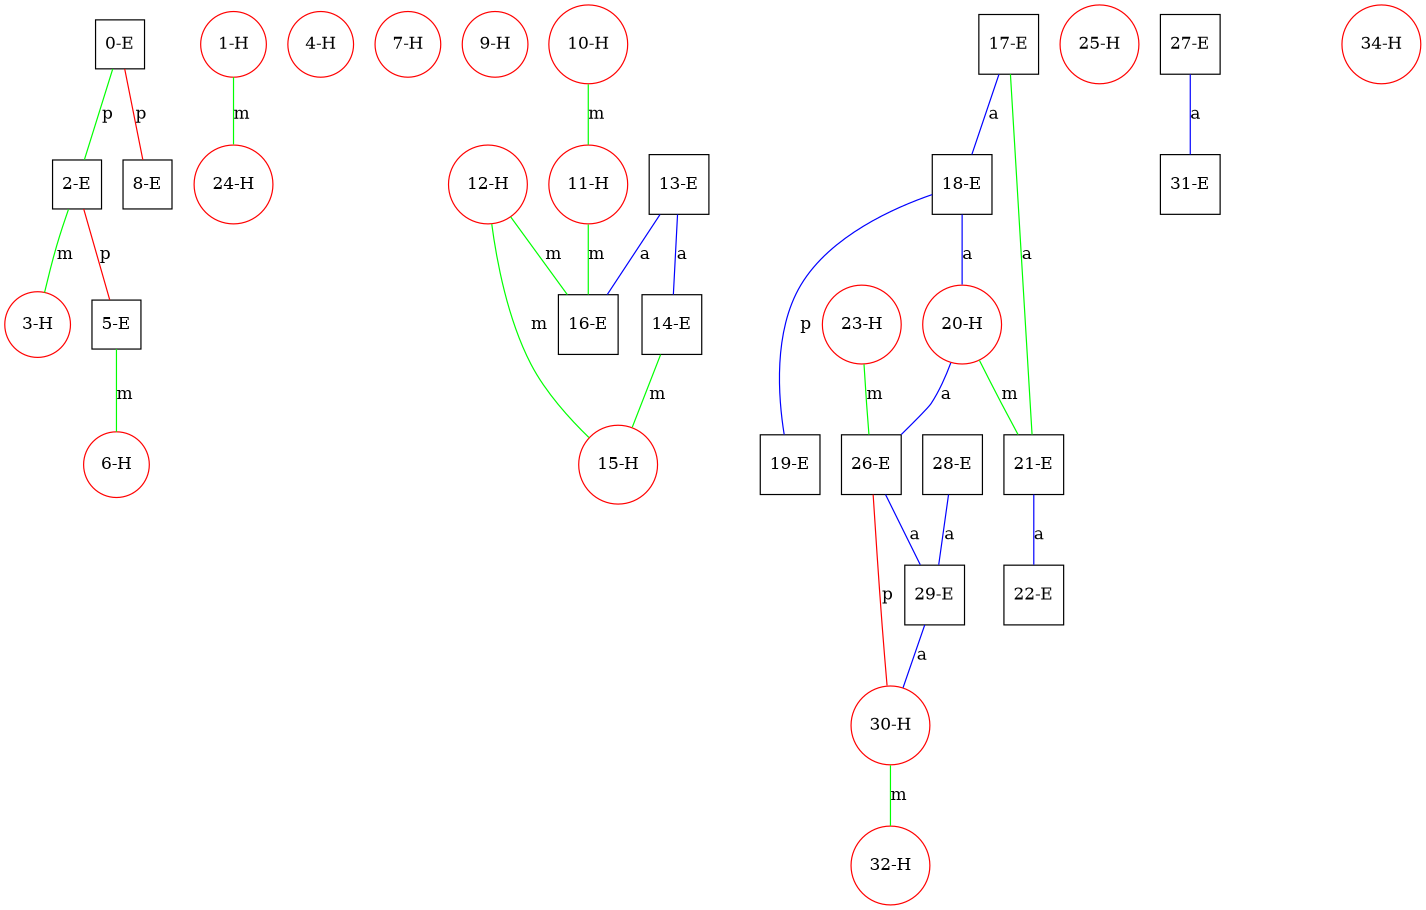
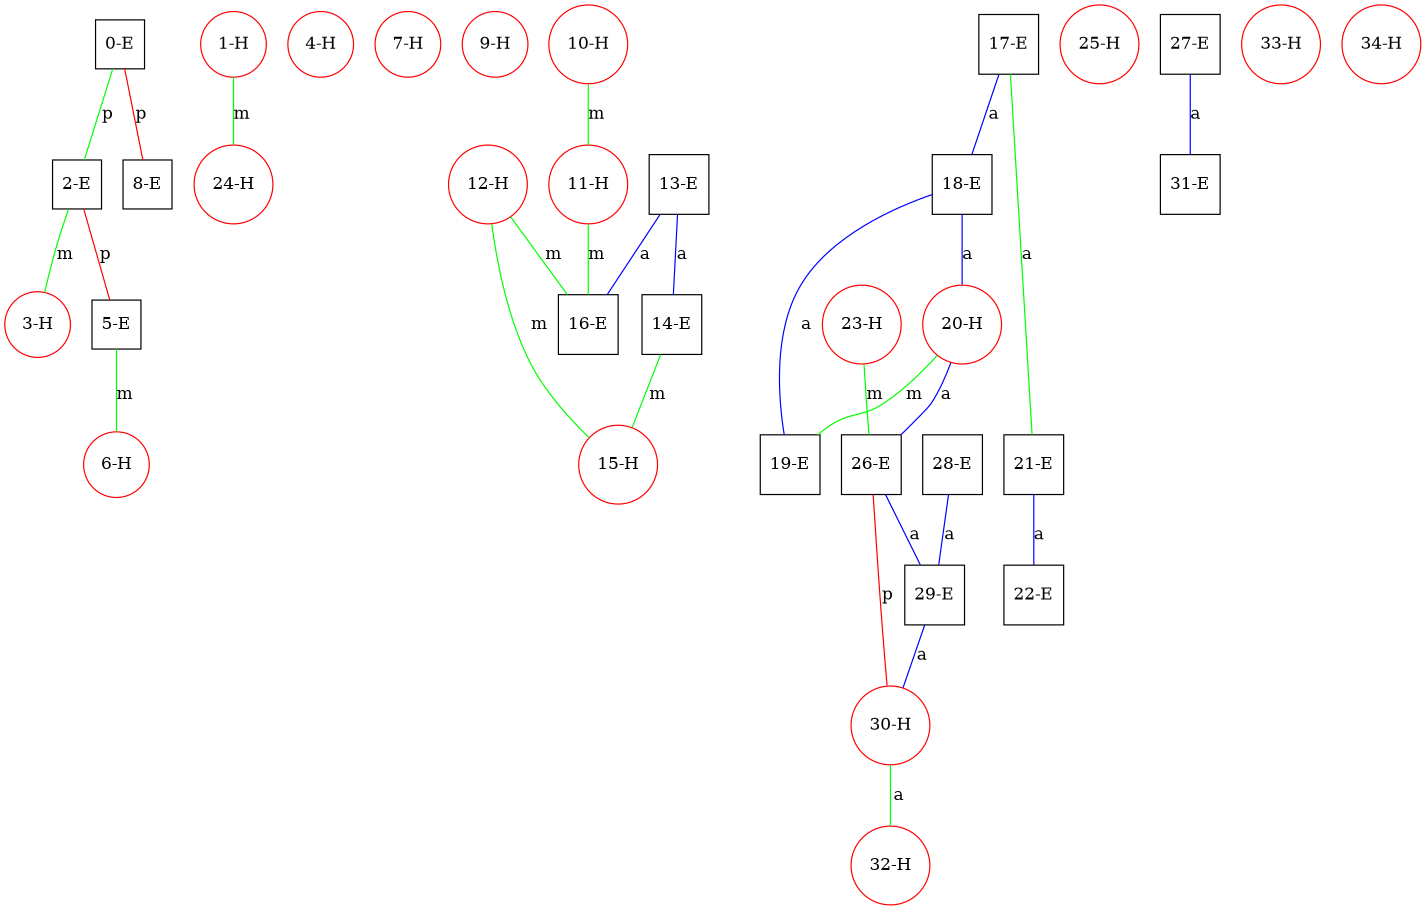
none -> (1281, 44)
(806, 325) -> (806, 325)
(998, 398) -> (883, 404)
(899, 795) -> (899, 795)
